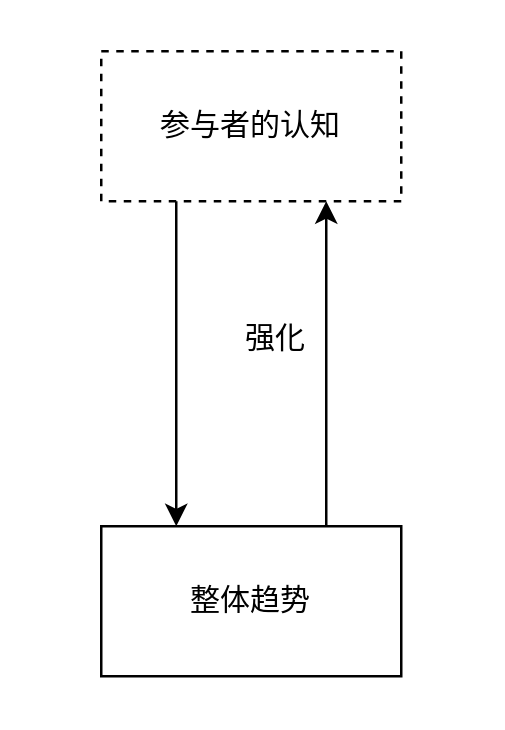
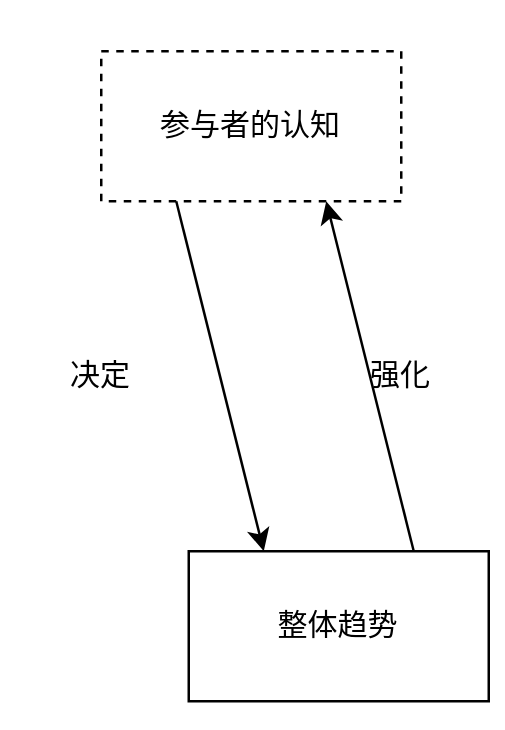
(276, 339) -> (401, 376)
none -> (101, 376)
(251, 601) -> (339, 626)
